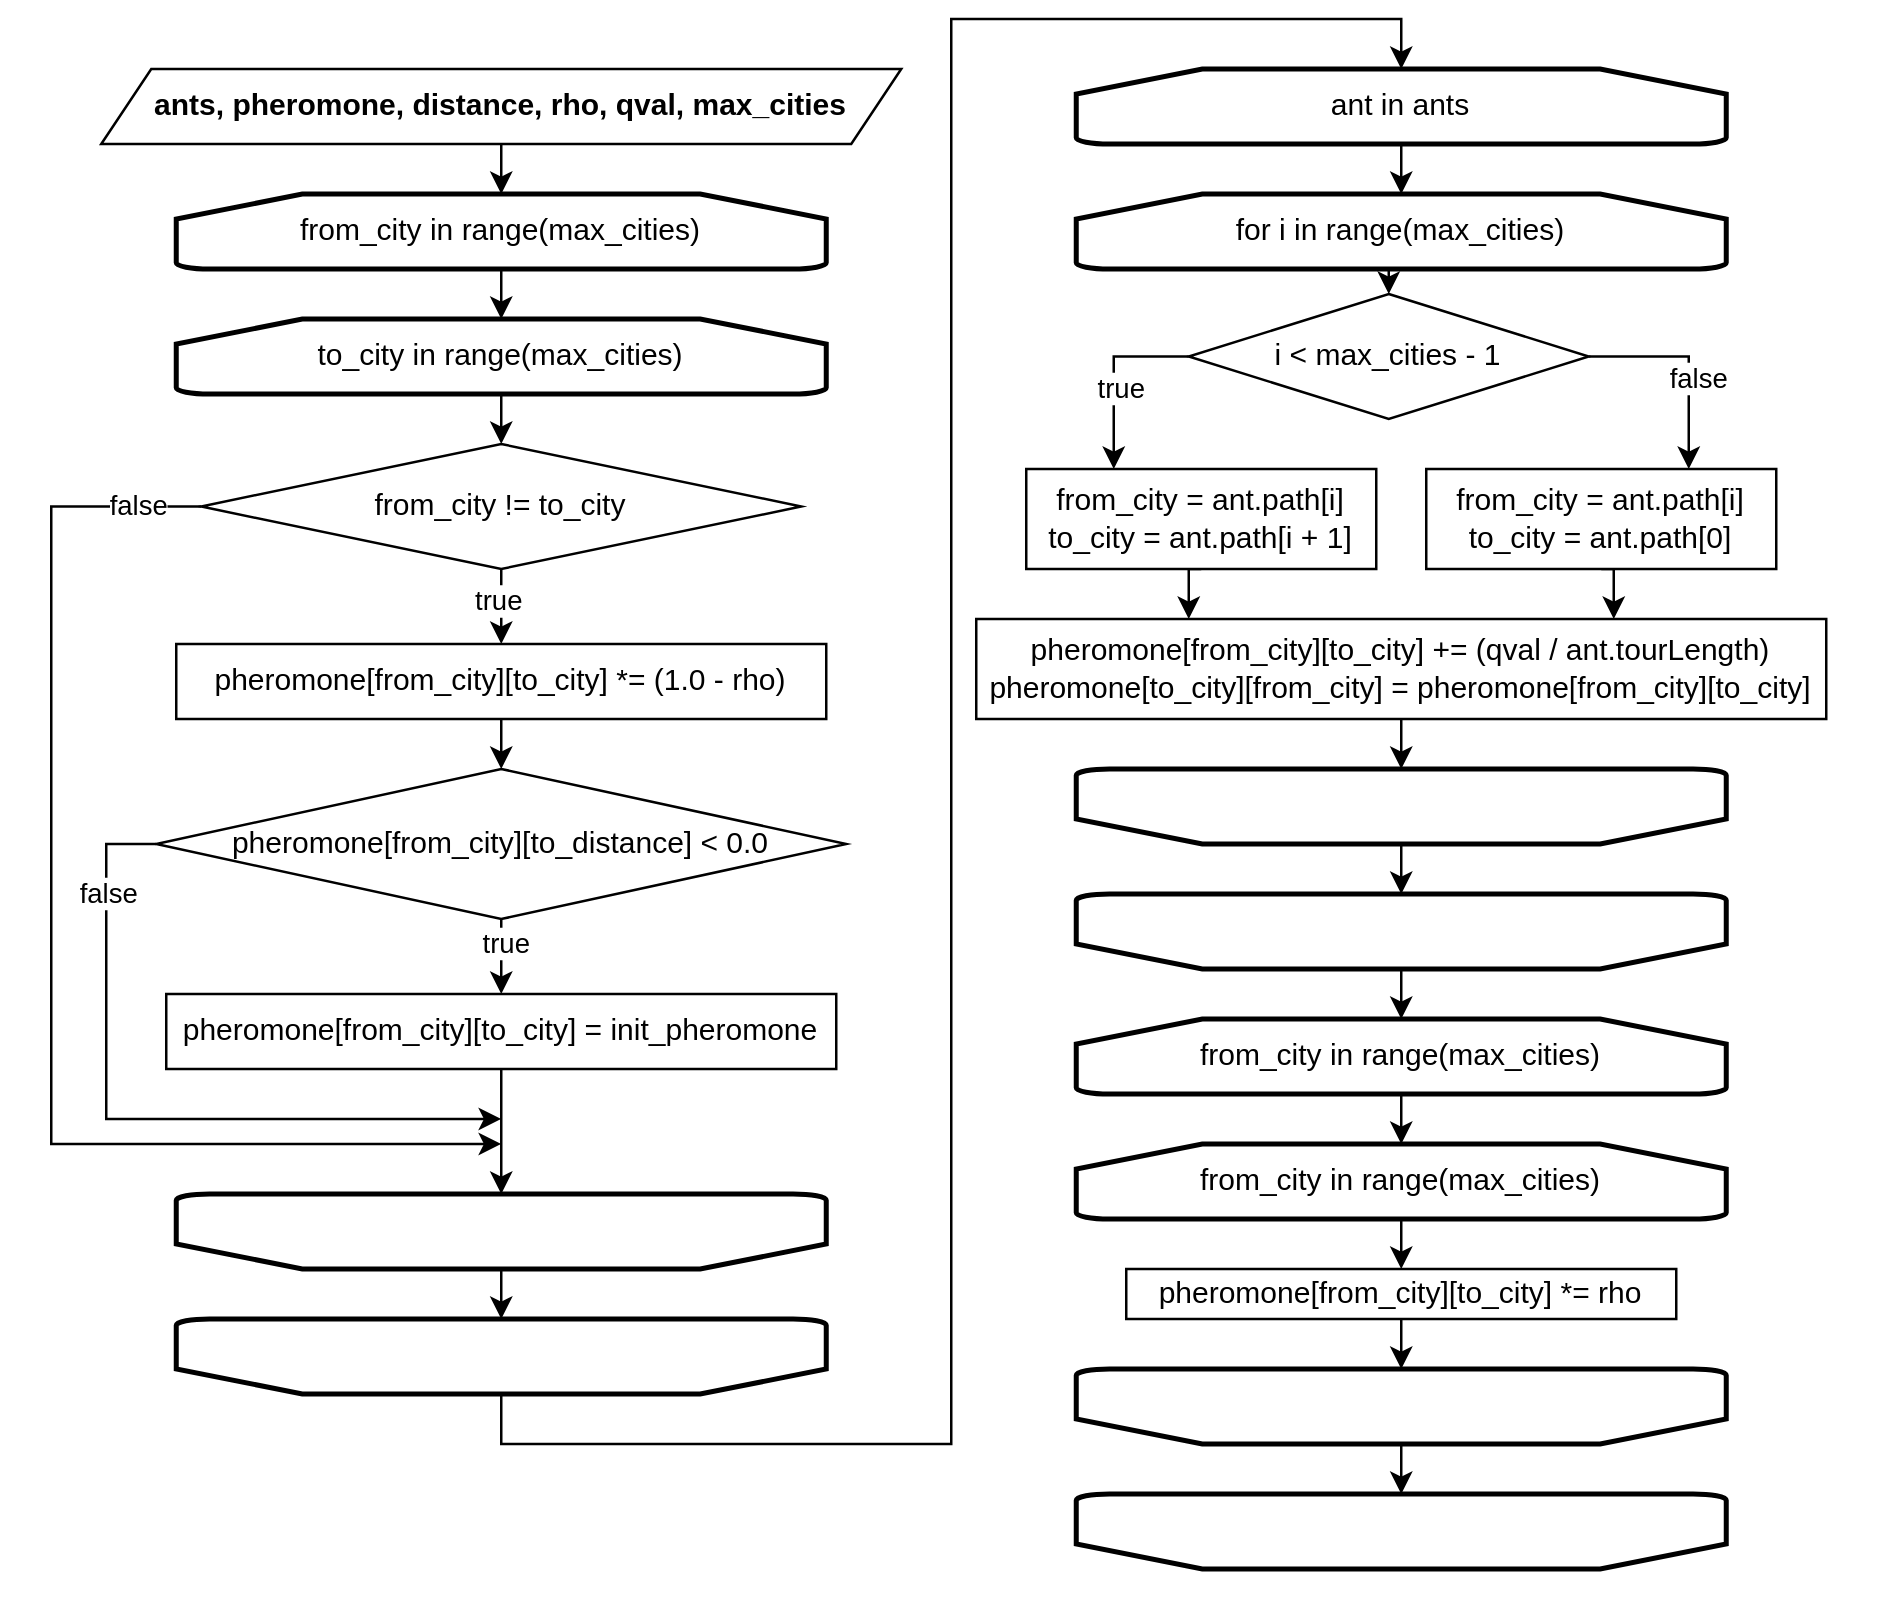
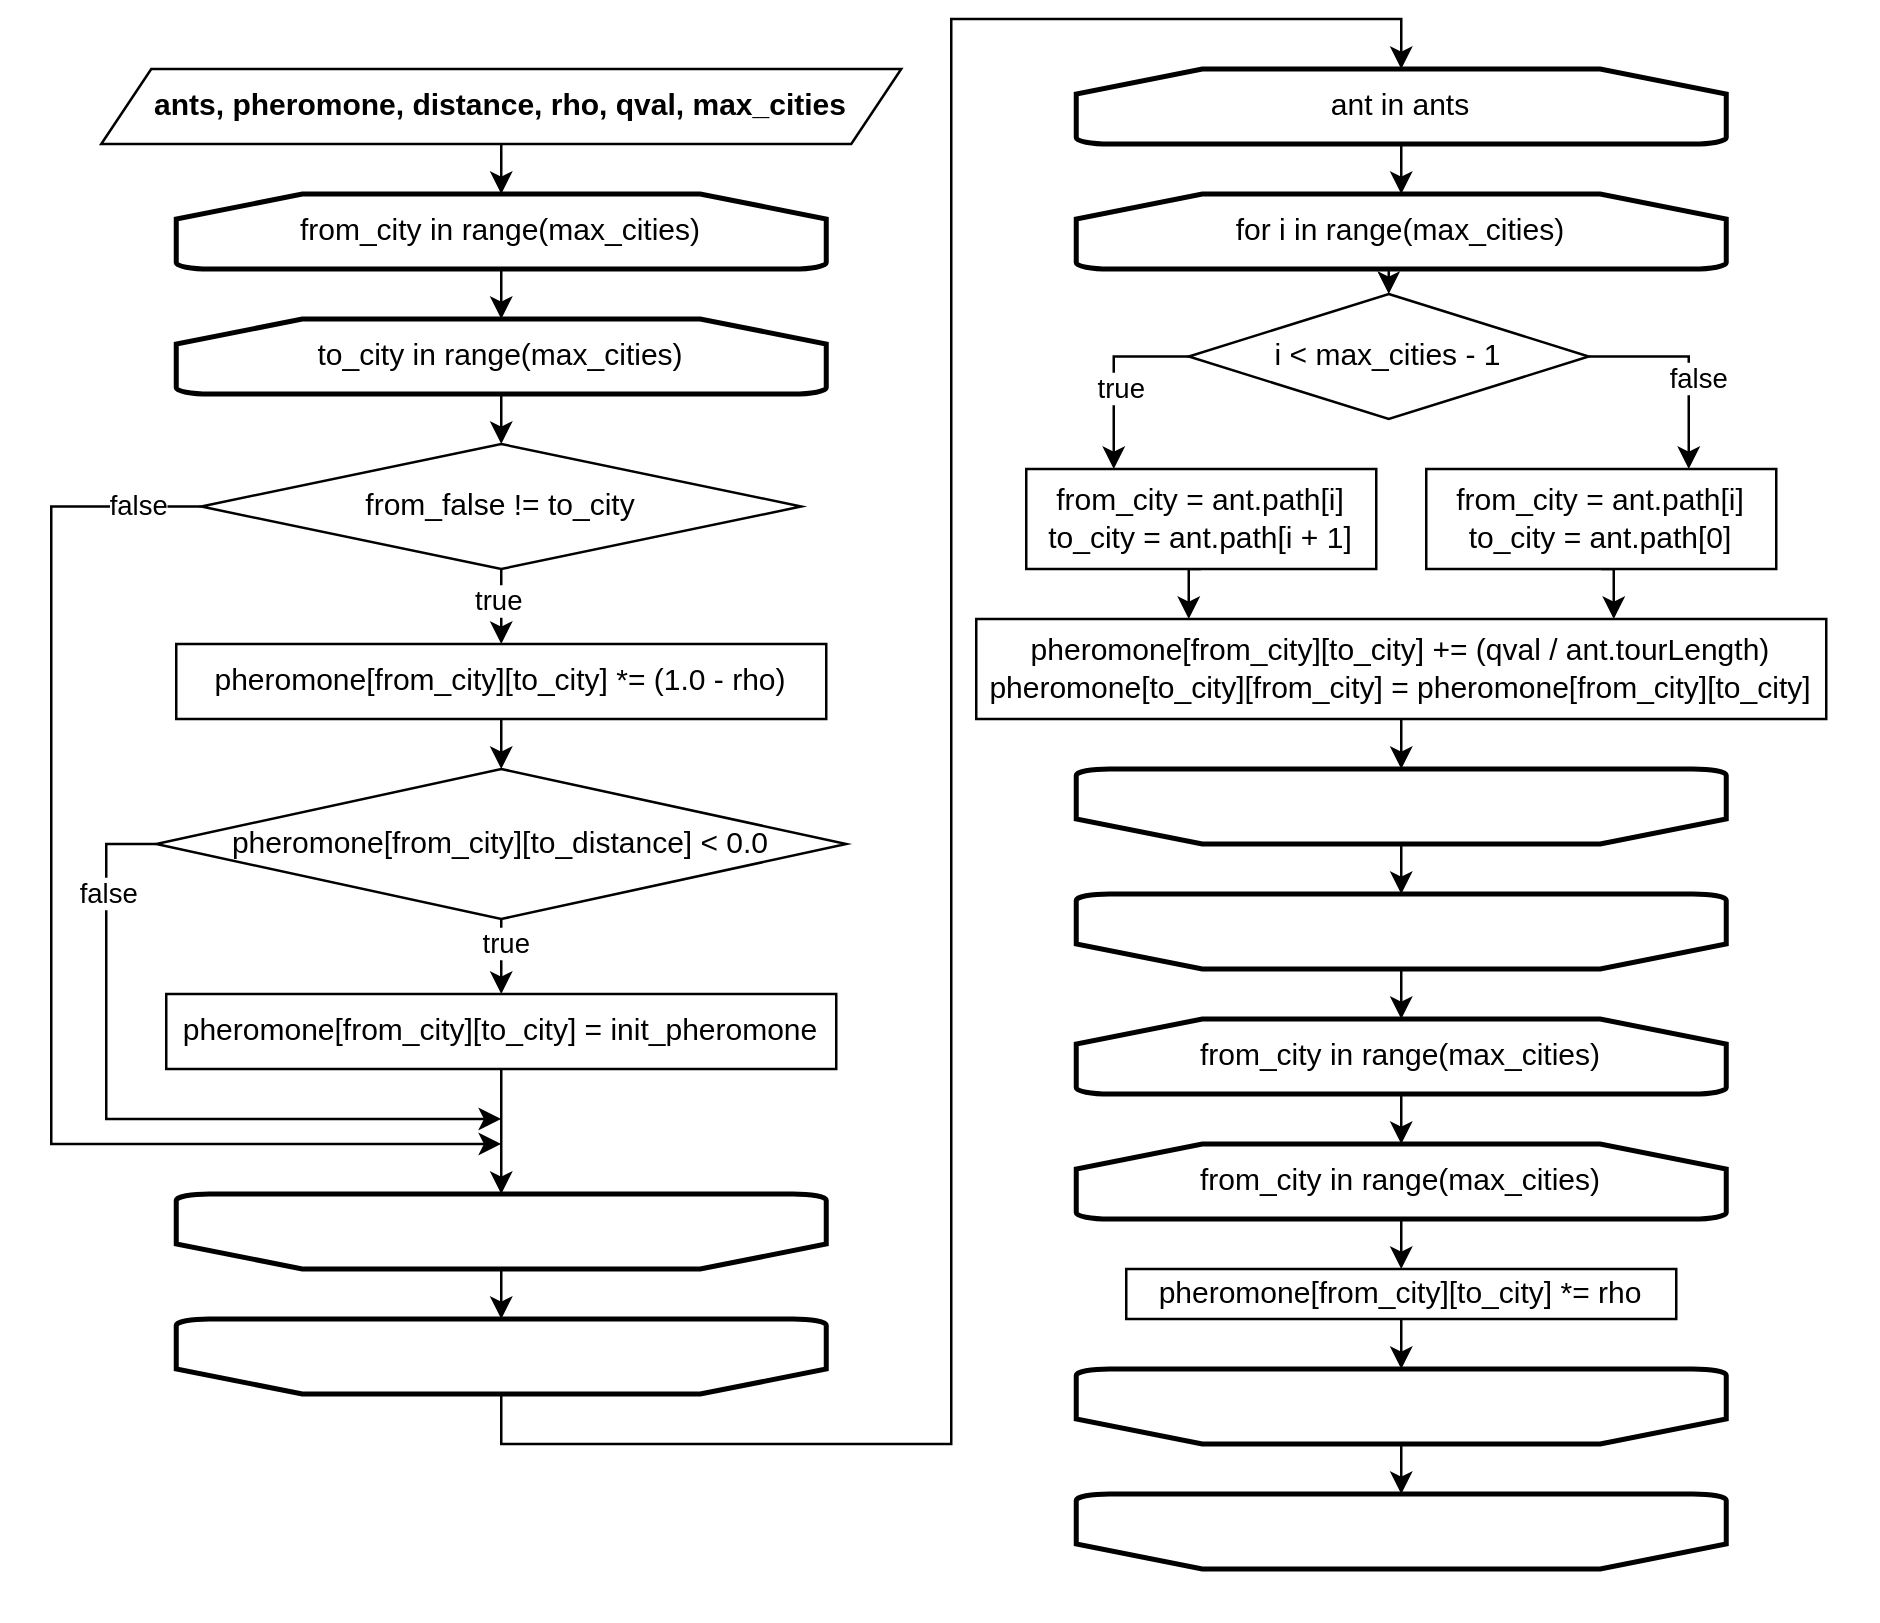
(501, 506) -> (501, 506)
